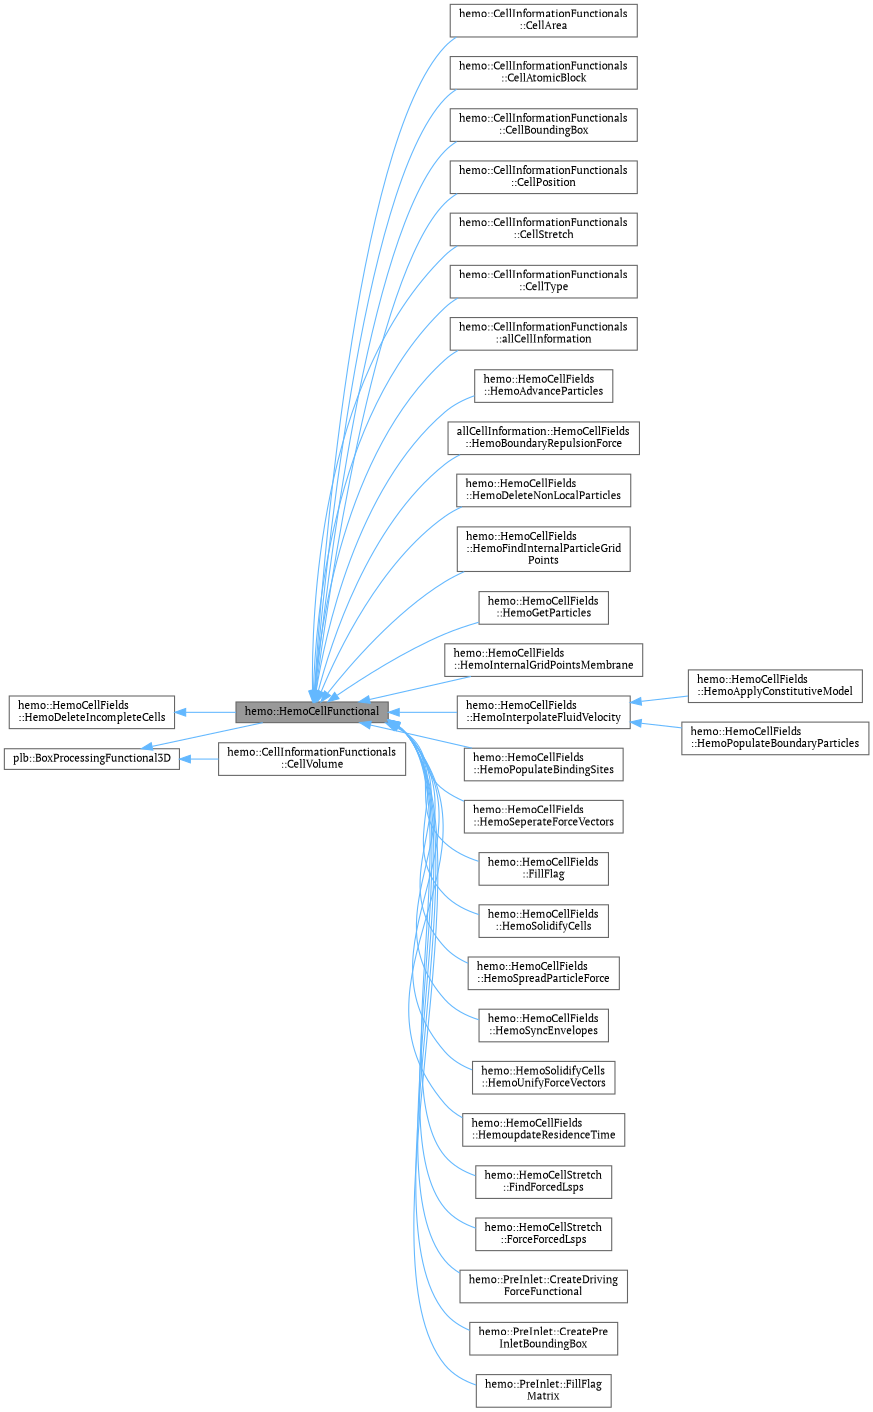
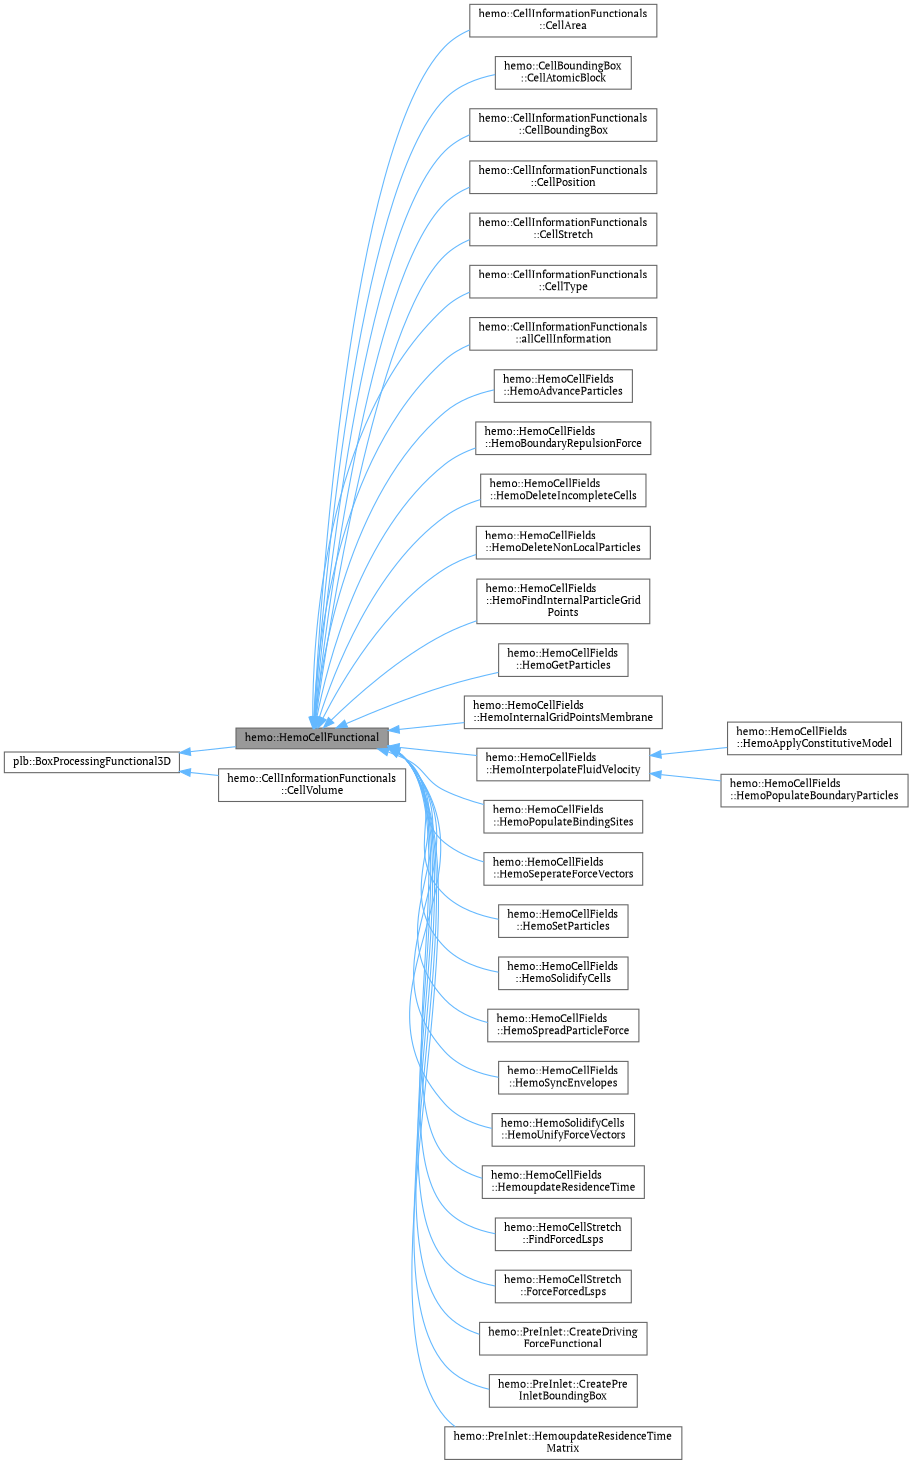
(544, 73) -> (563, 73)
(544, 438) -> (563, 438)
(211, 712) -> (378, 591)
(544, 869) -> (563, 921)
(544, 1391) -> (563, 1443)
